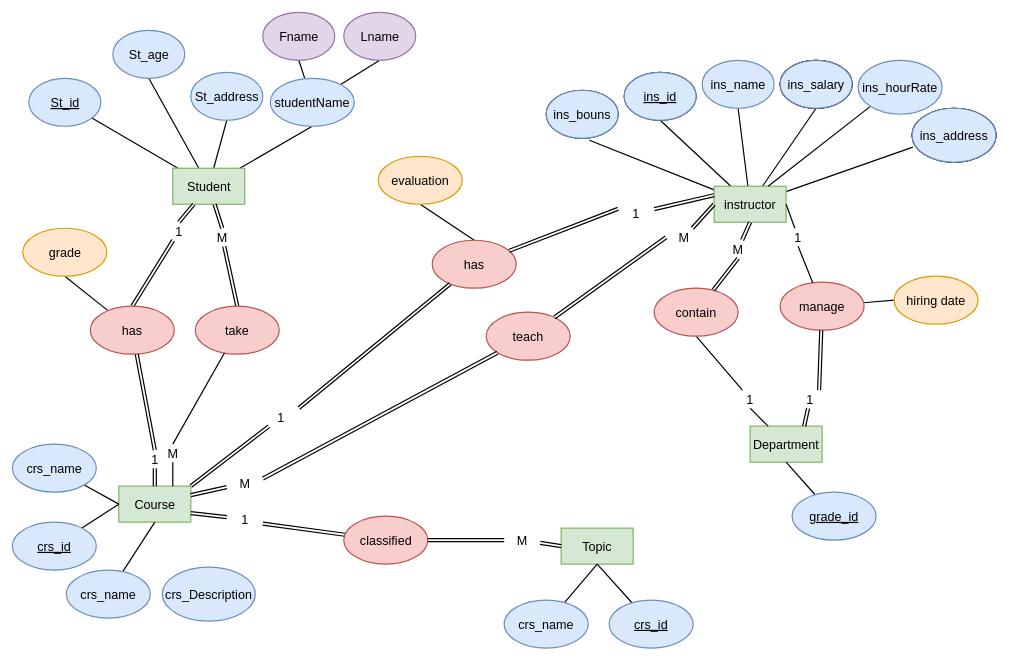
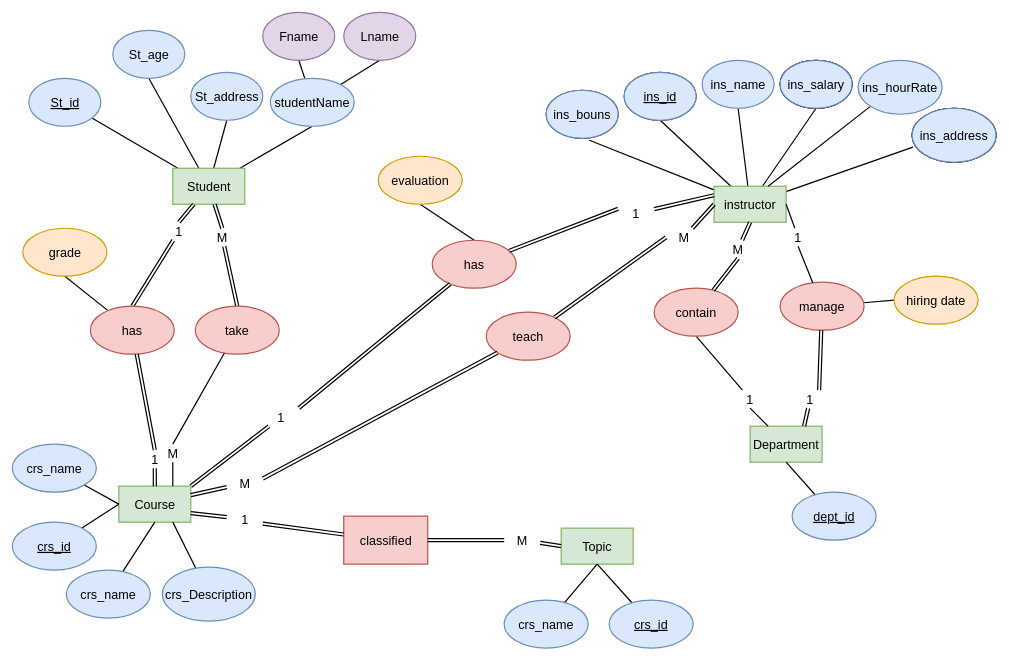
(834, 516) -> (834, 516)
(386, 540) -> (386, 540)
none -> (185, 546)
